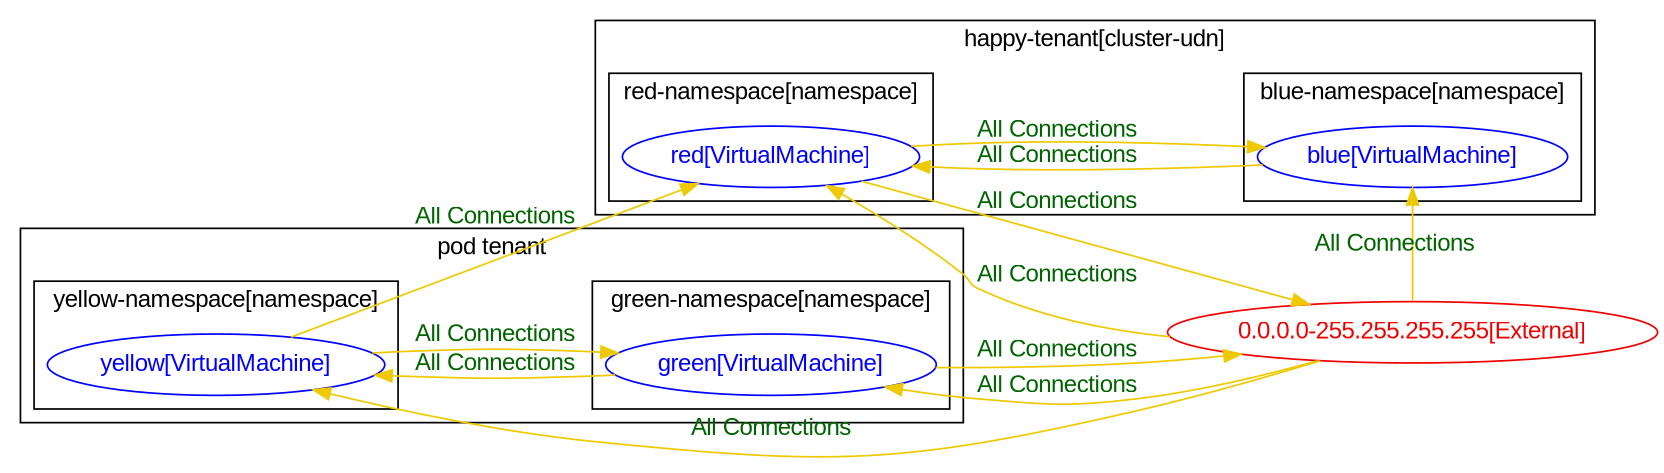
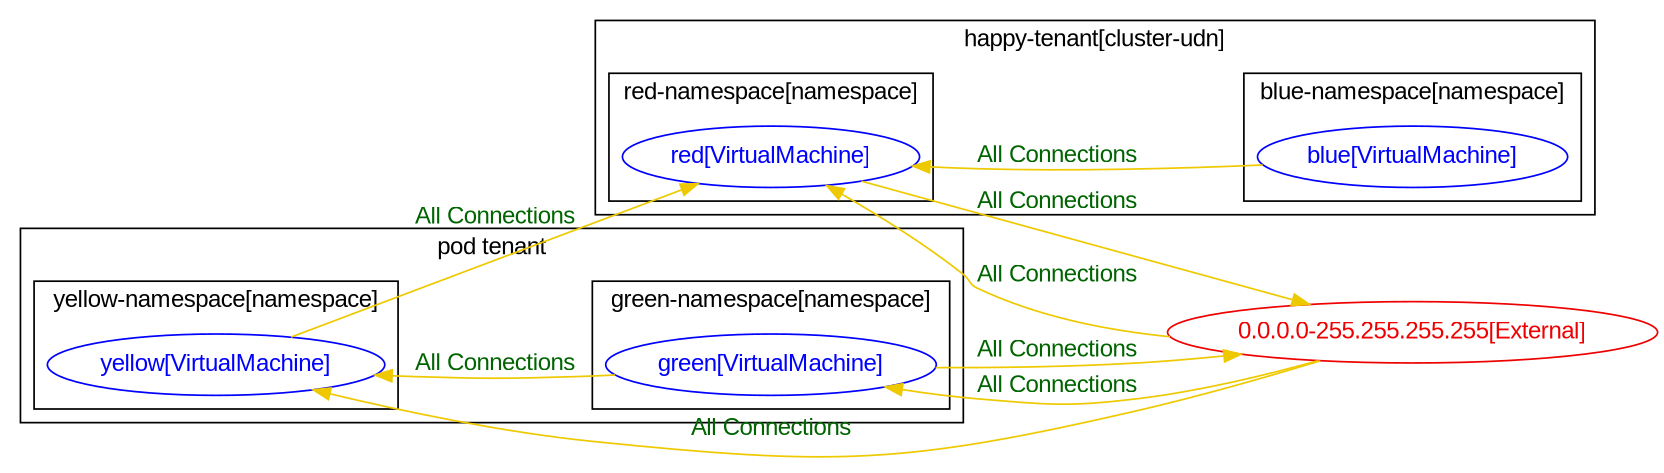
(1079, 142) -> none
(1413, 253) -> none
(486, 349) -> none
